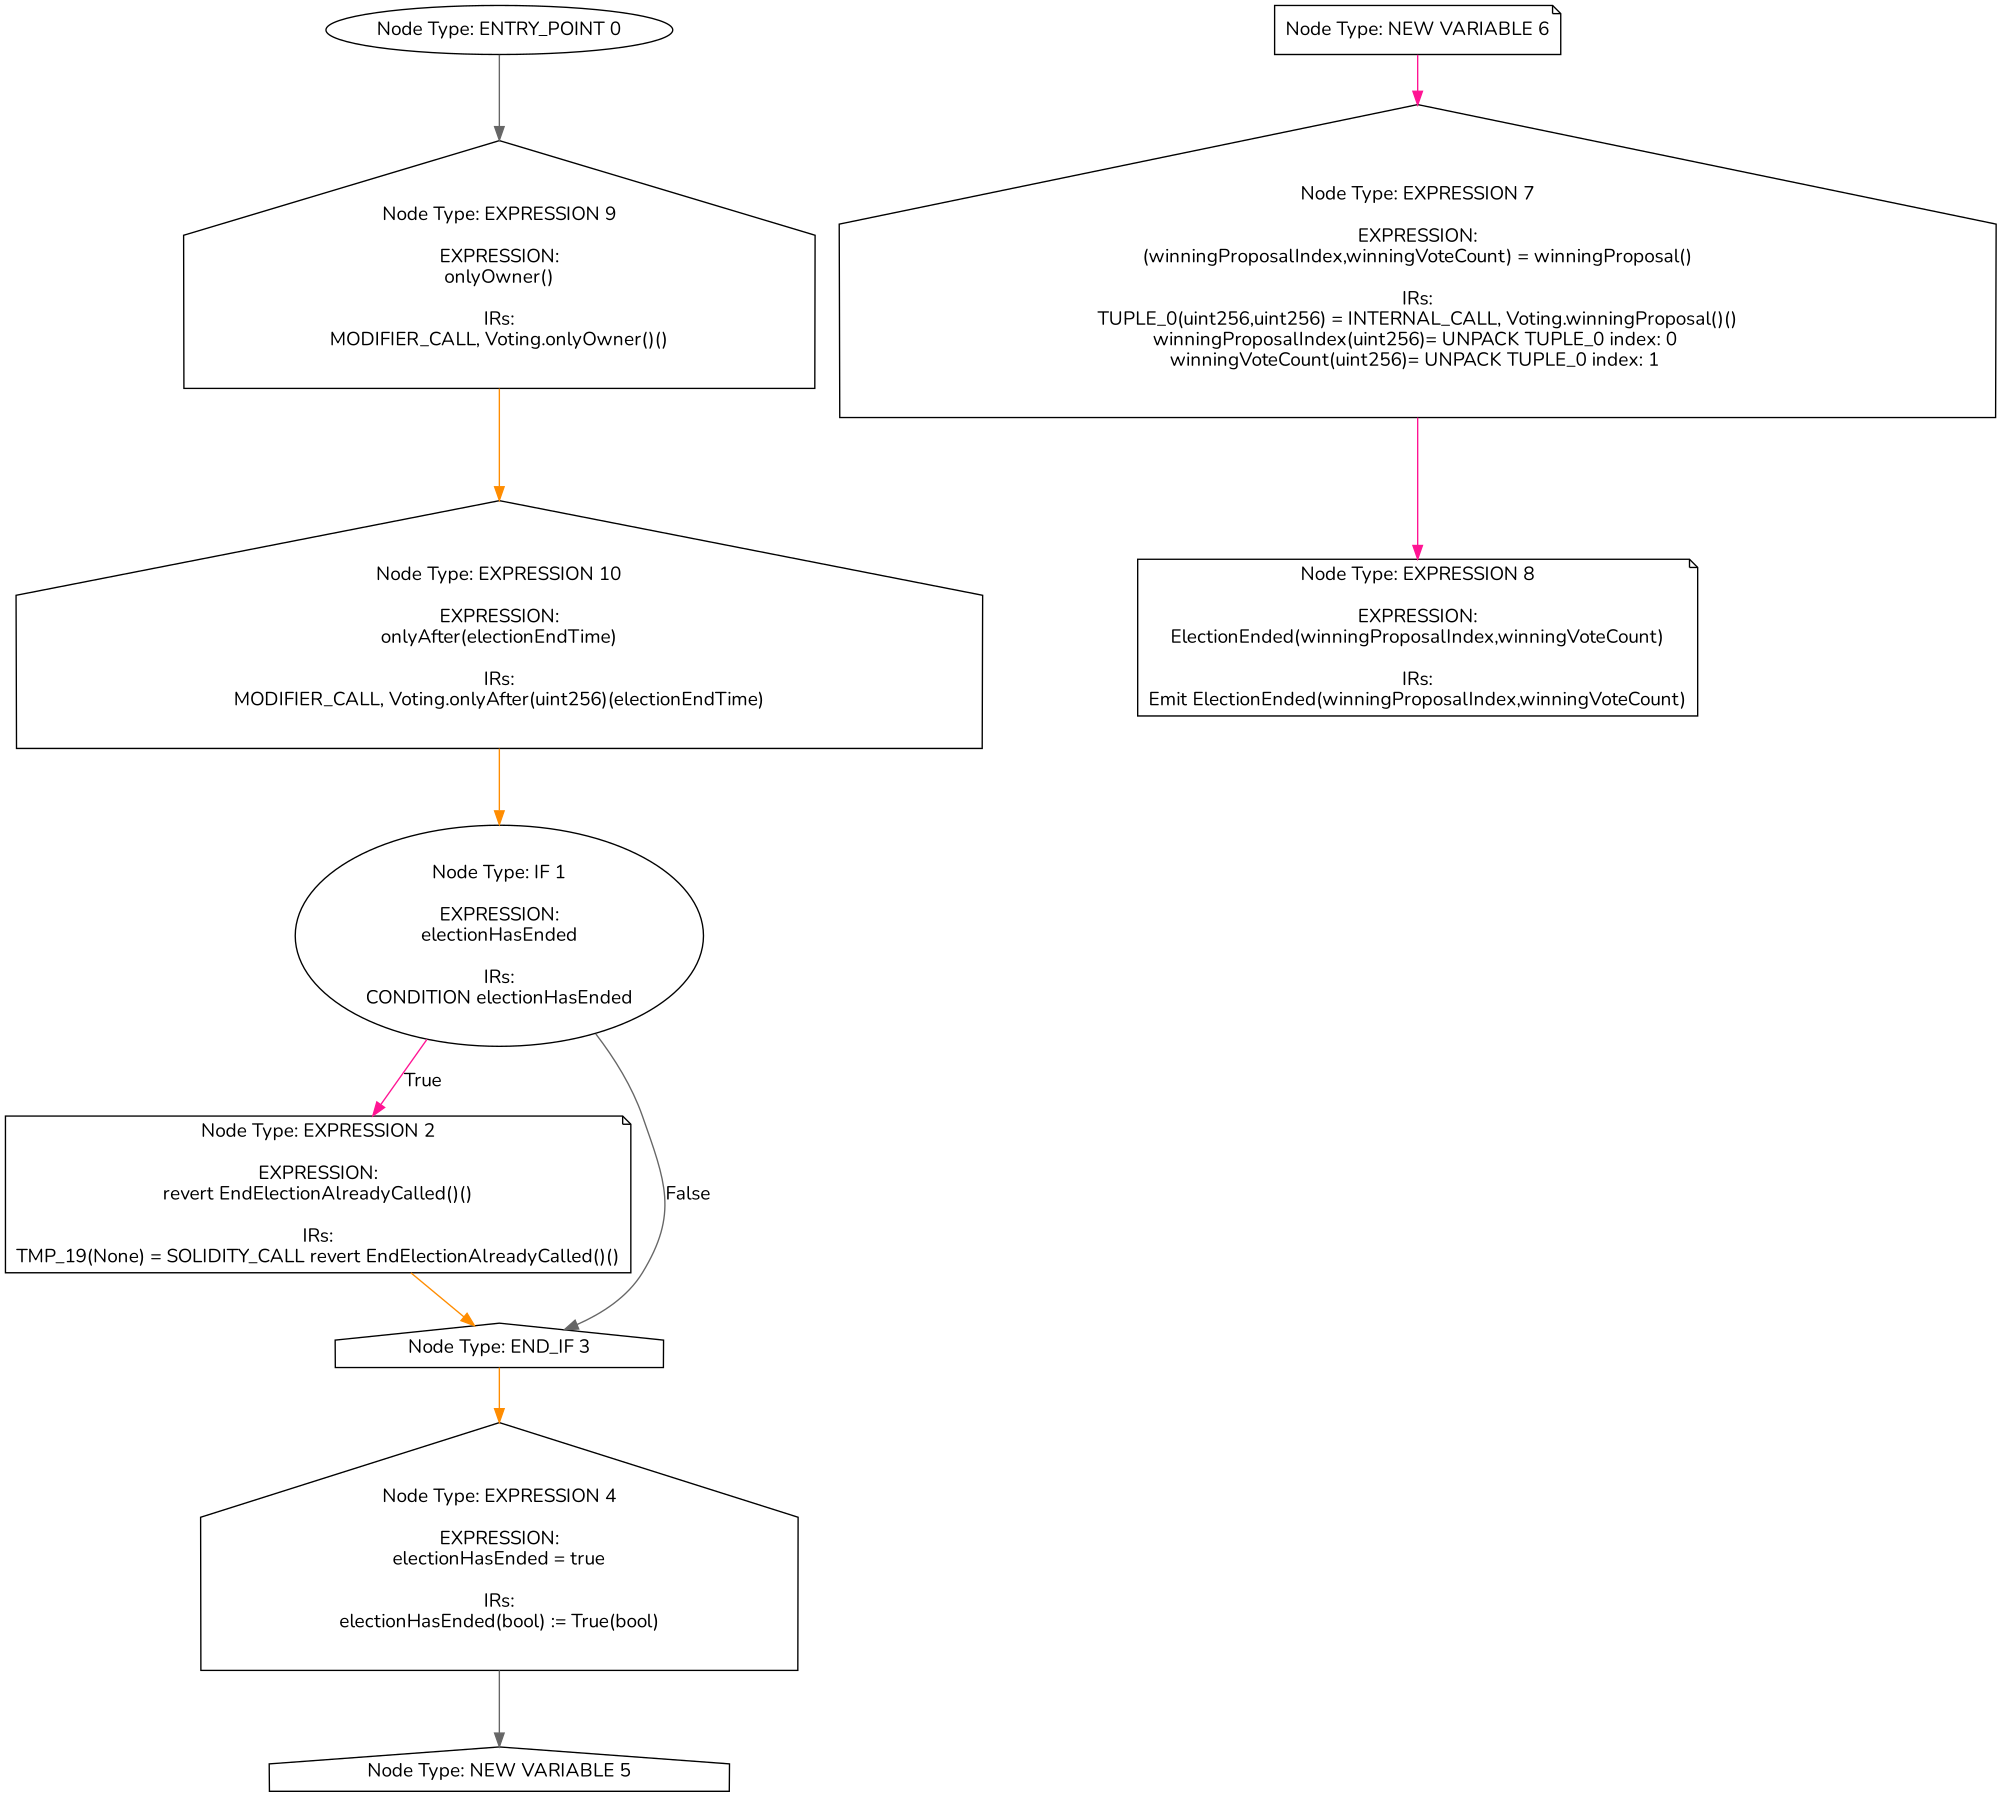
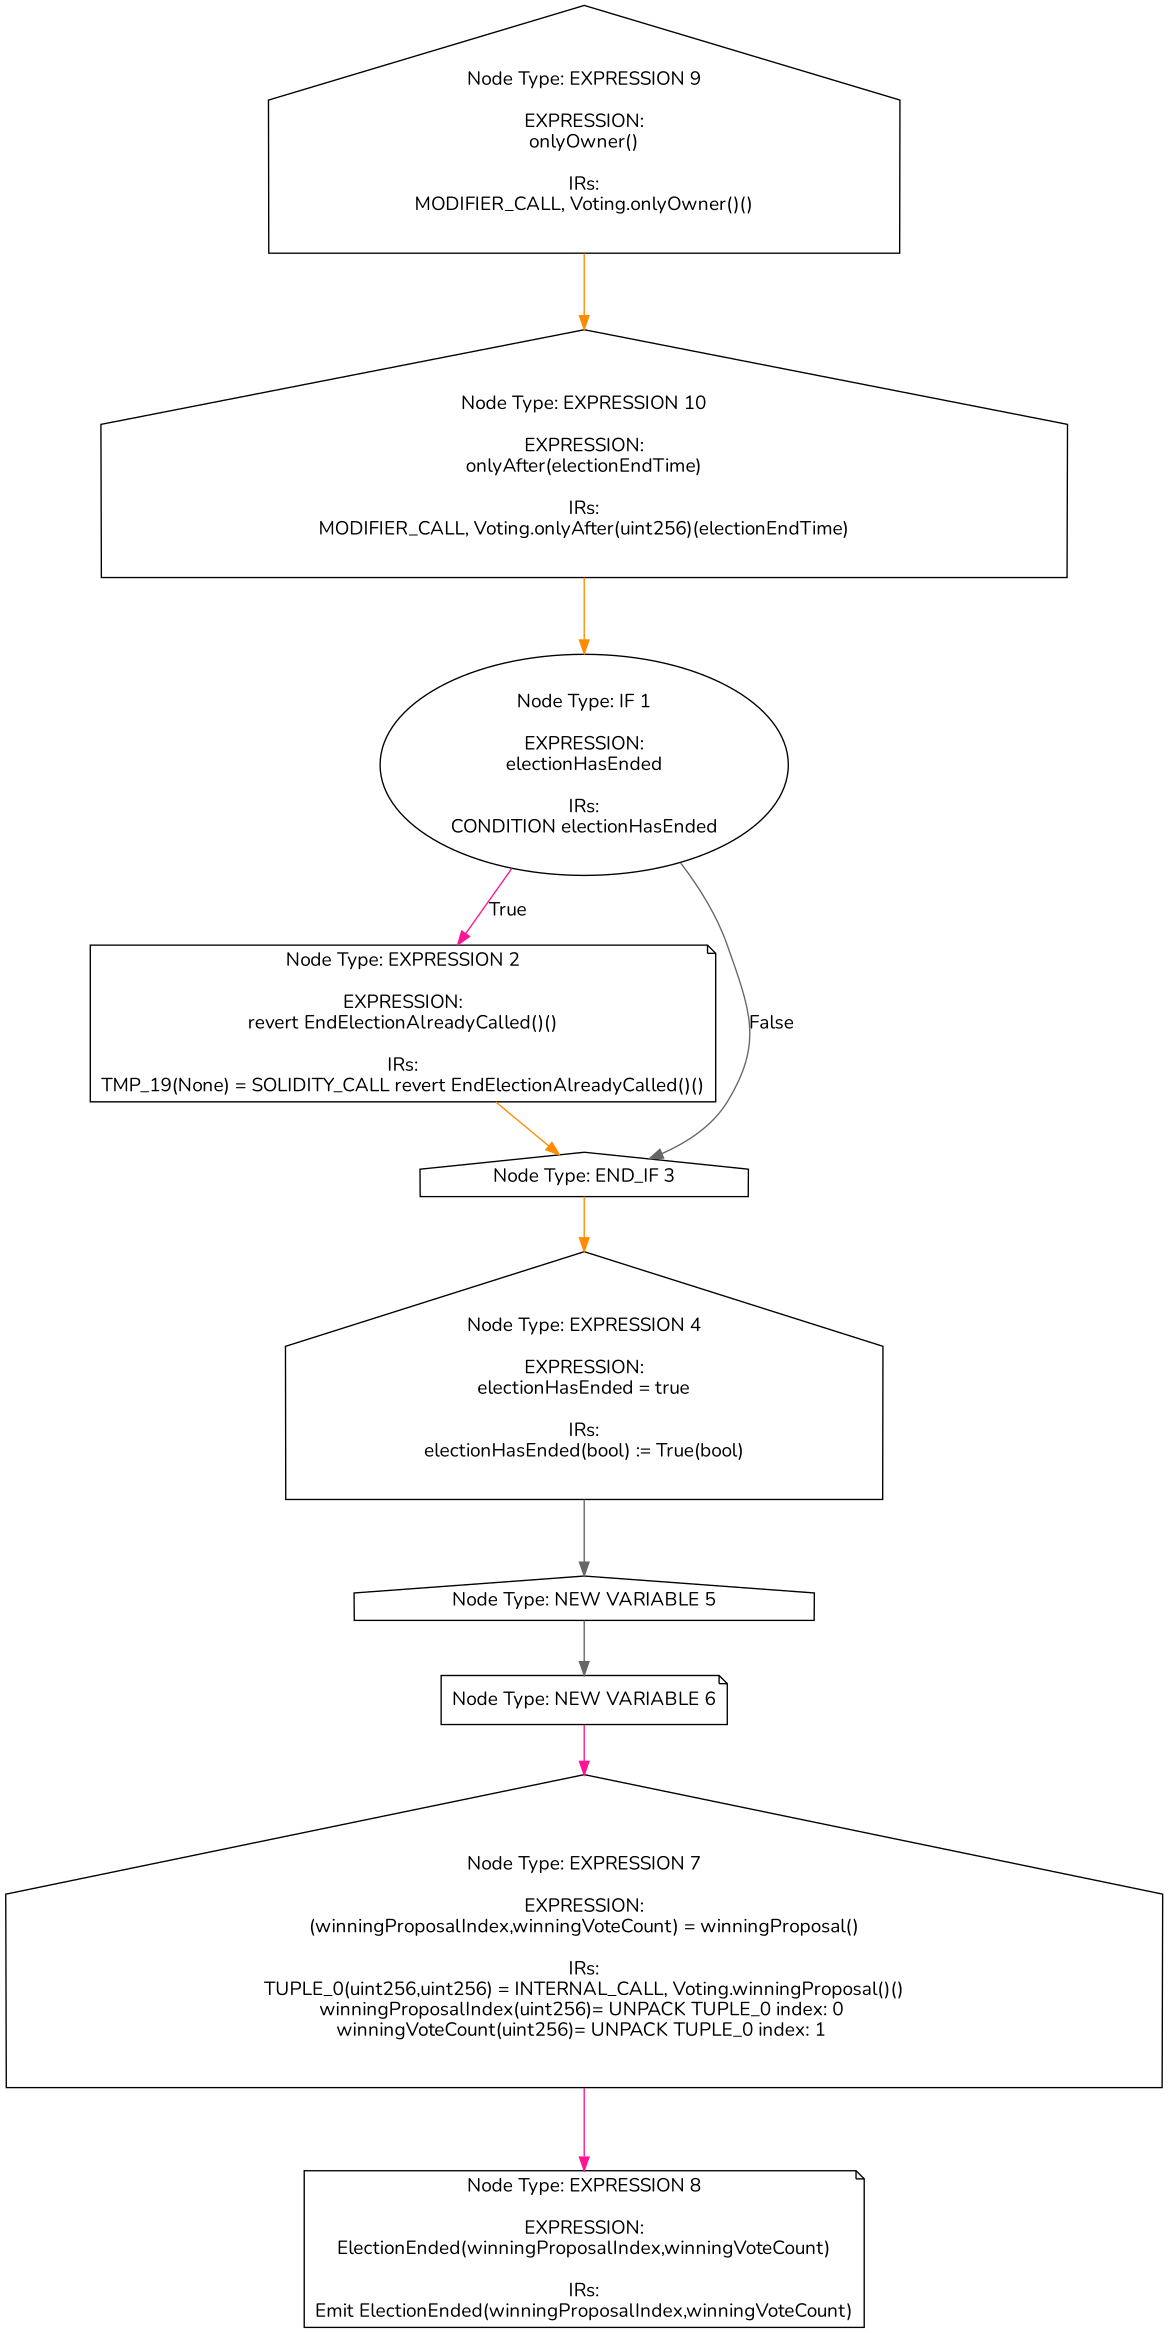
(499, 30) -> none
none -> (584, 1641)
